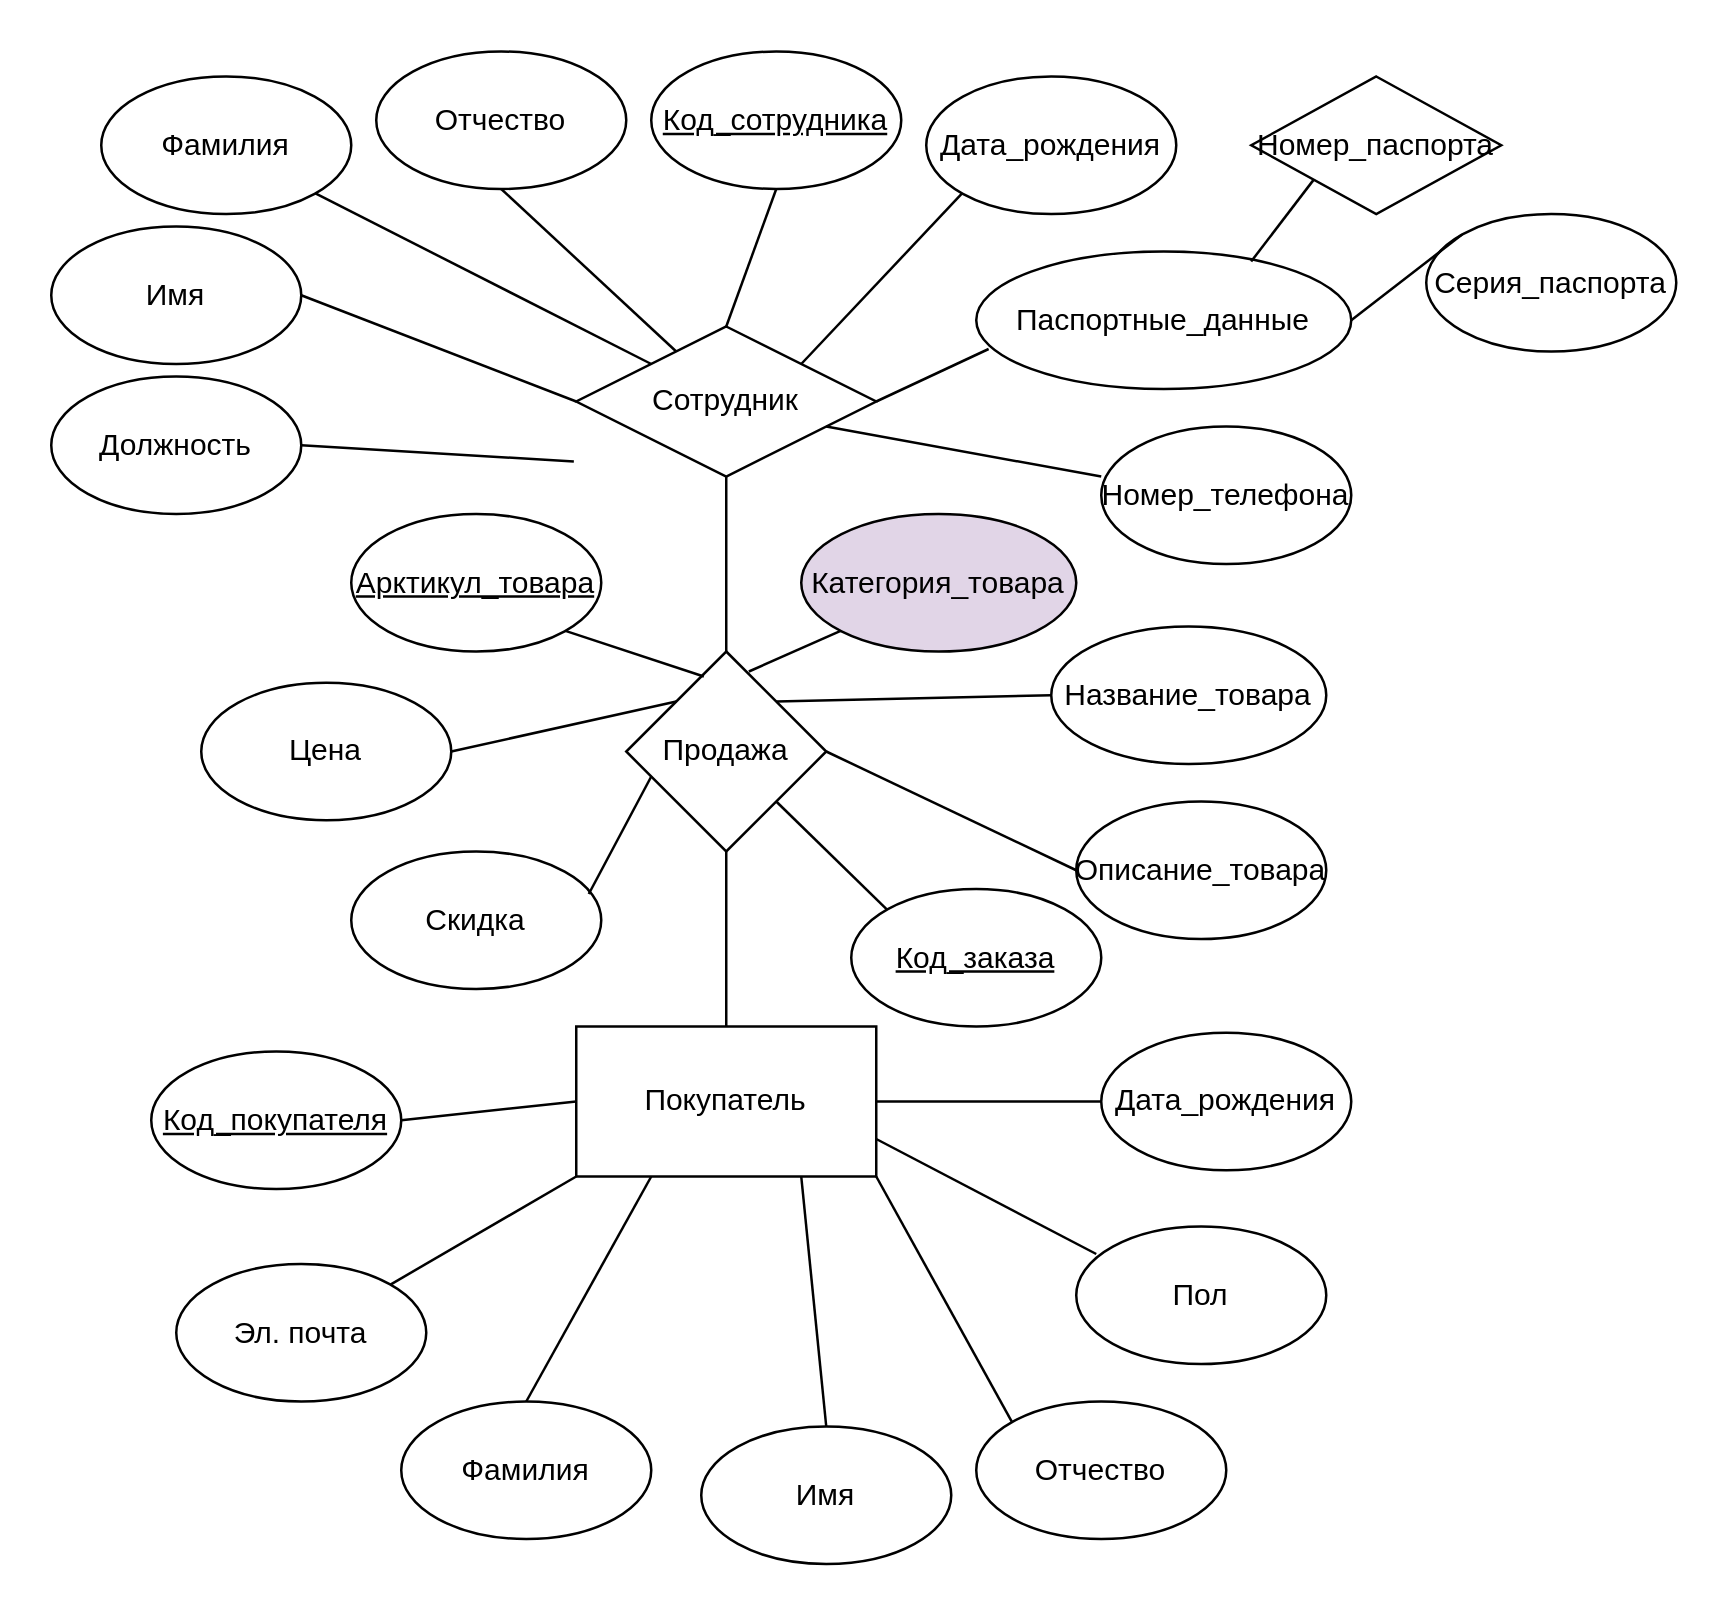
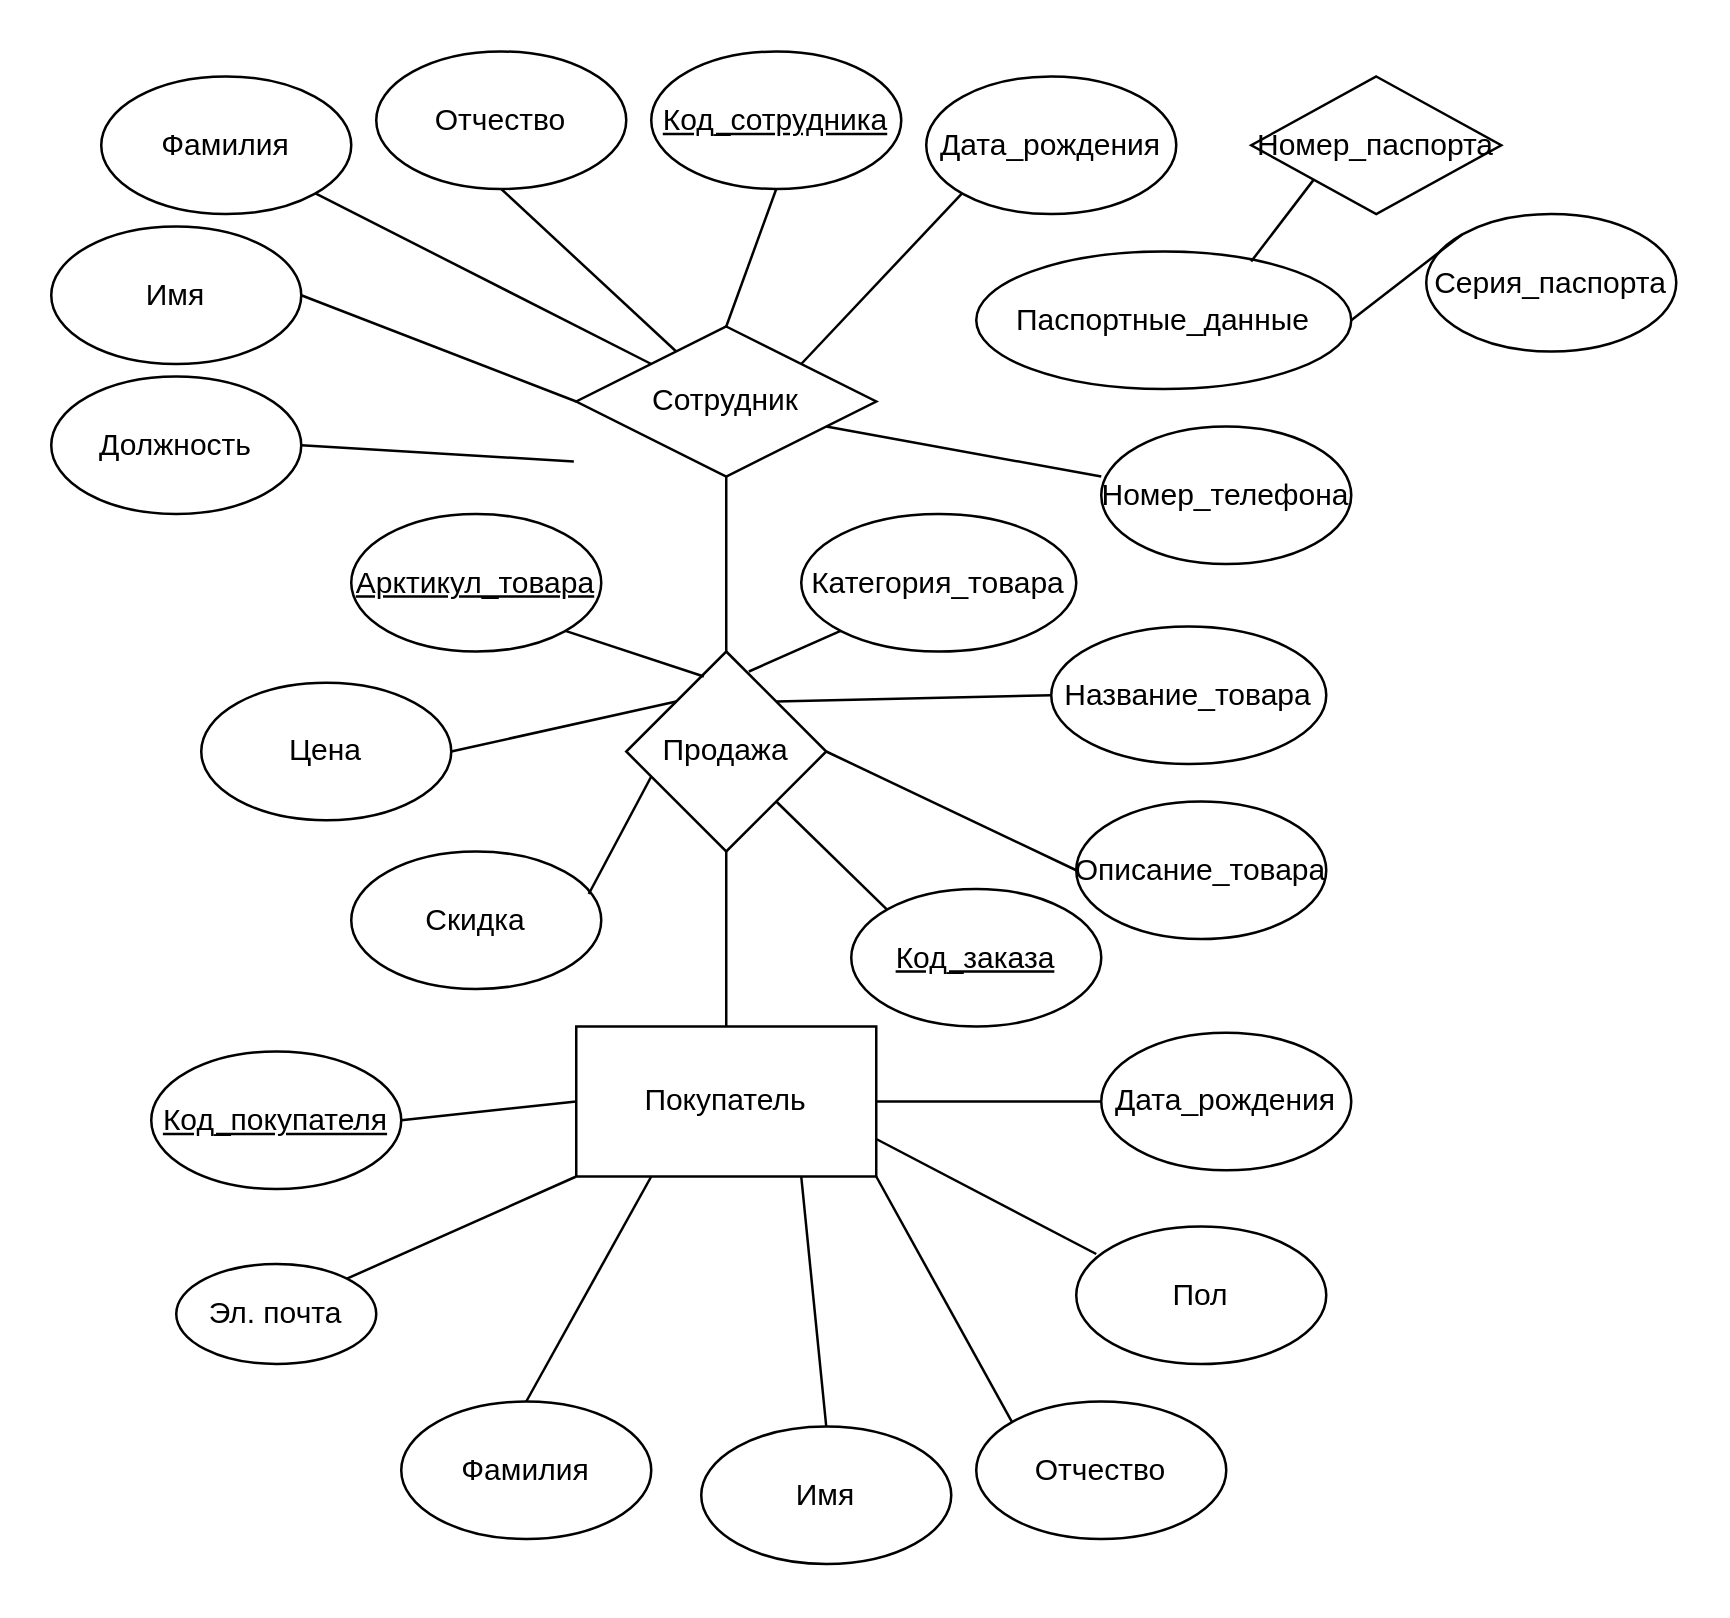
(932, 375) -> none
(939, 583) -> (939, 583)
(301, 1333) -> (276, 1314)
